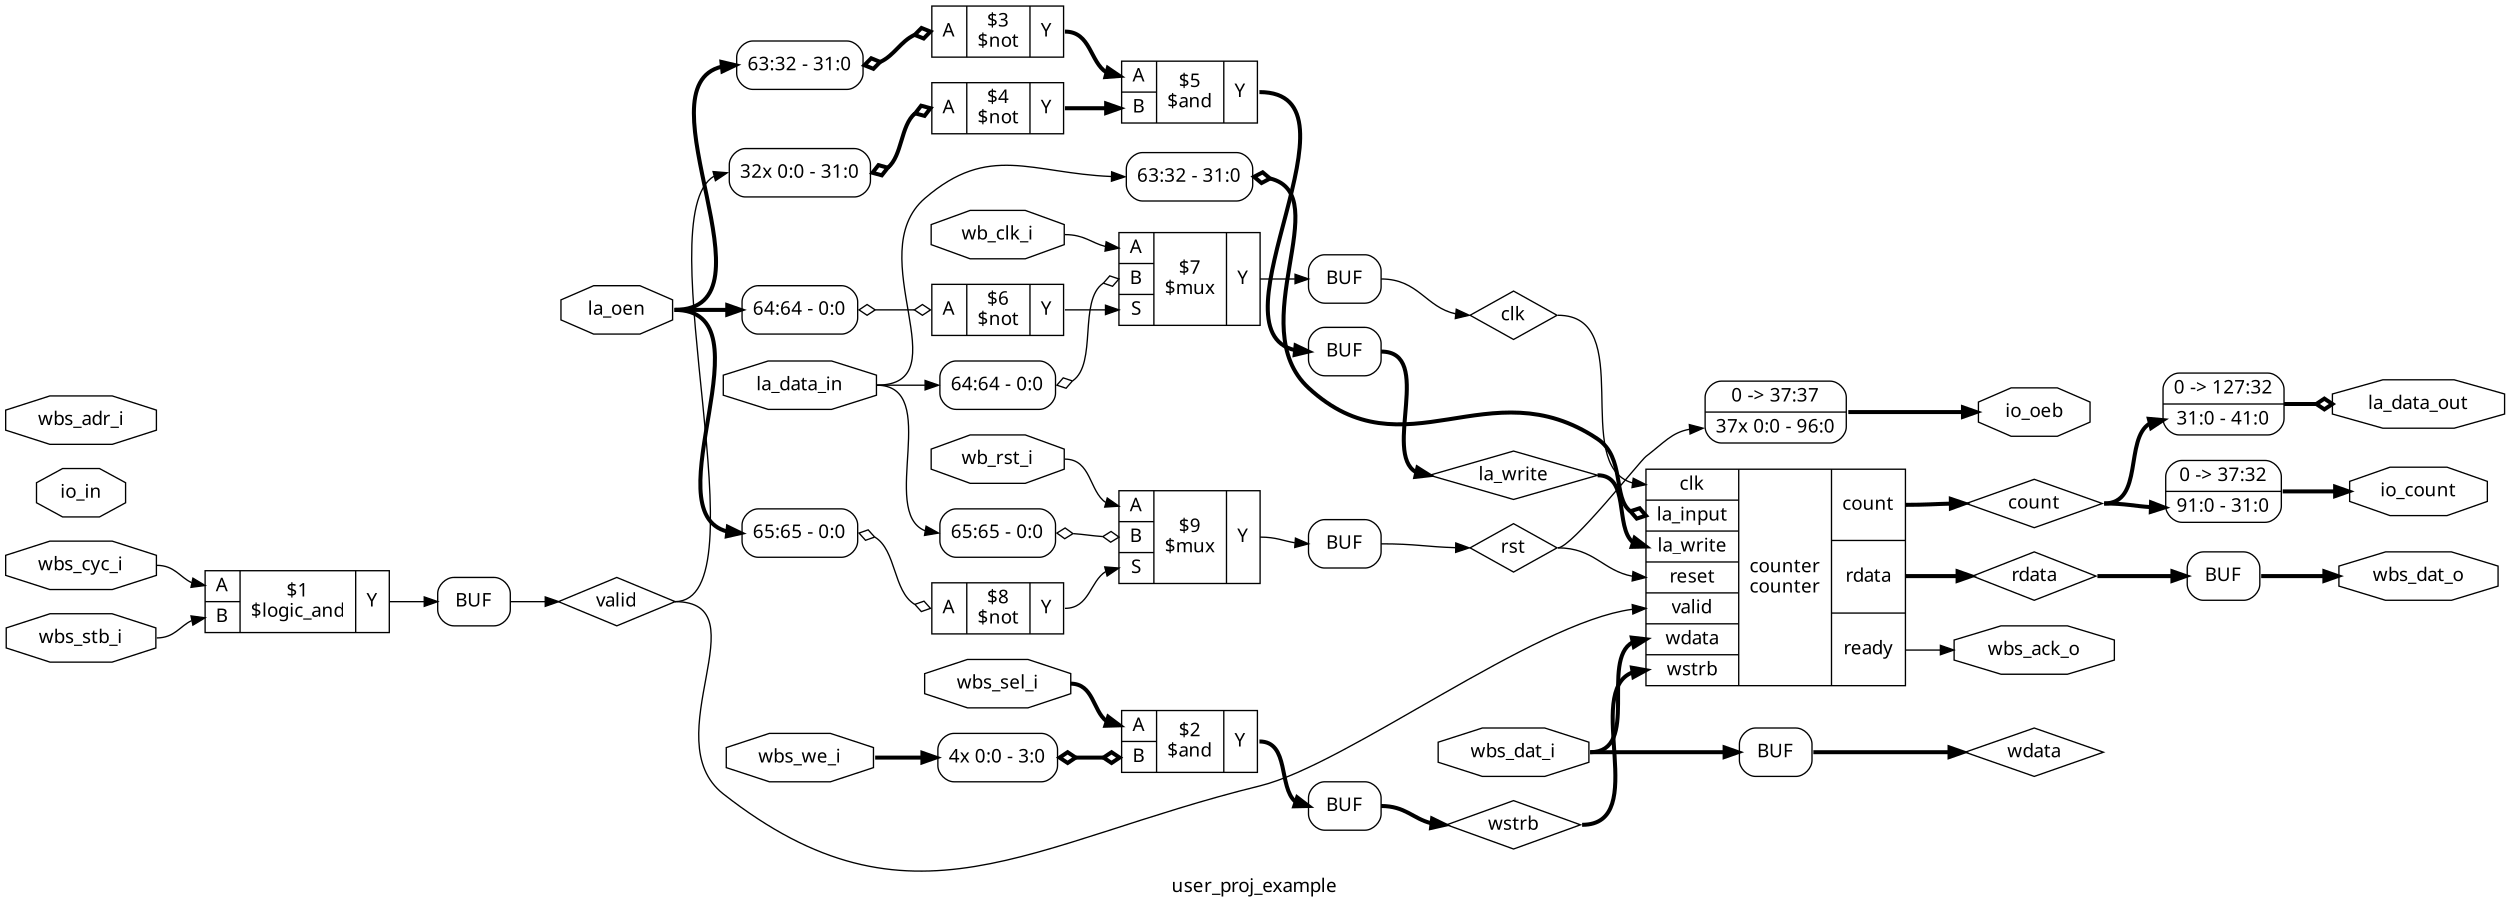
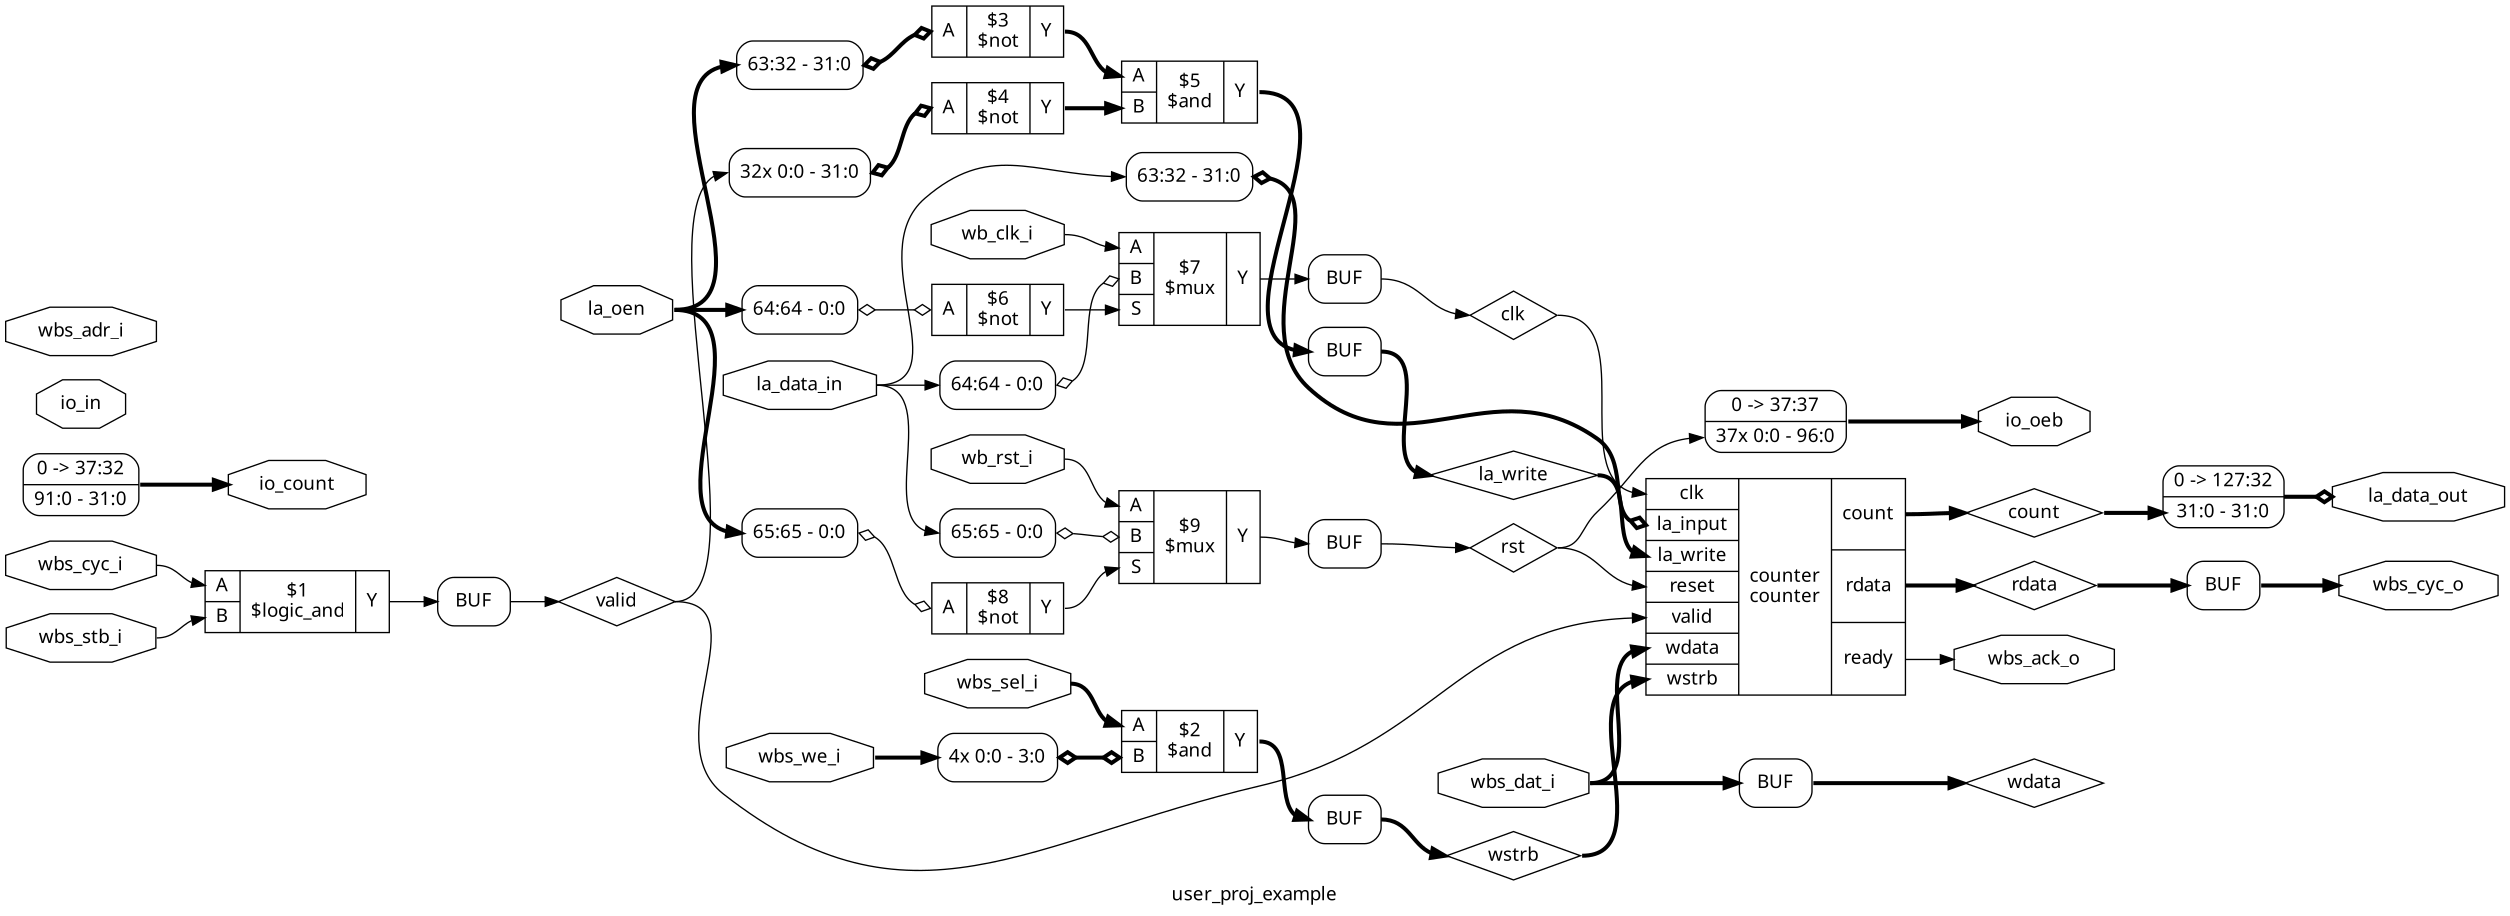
(2224, 419) -> (2224, 512)
(2127, 505) -> none
(2419, 576) -> (2419, 586)
